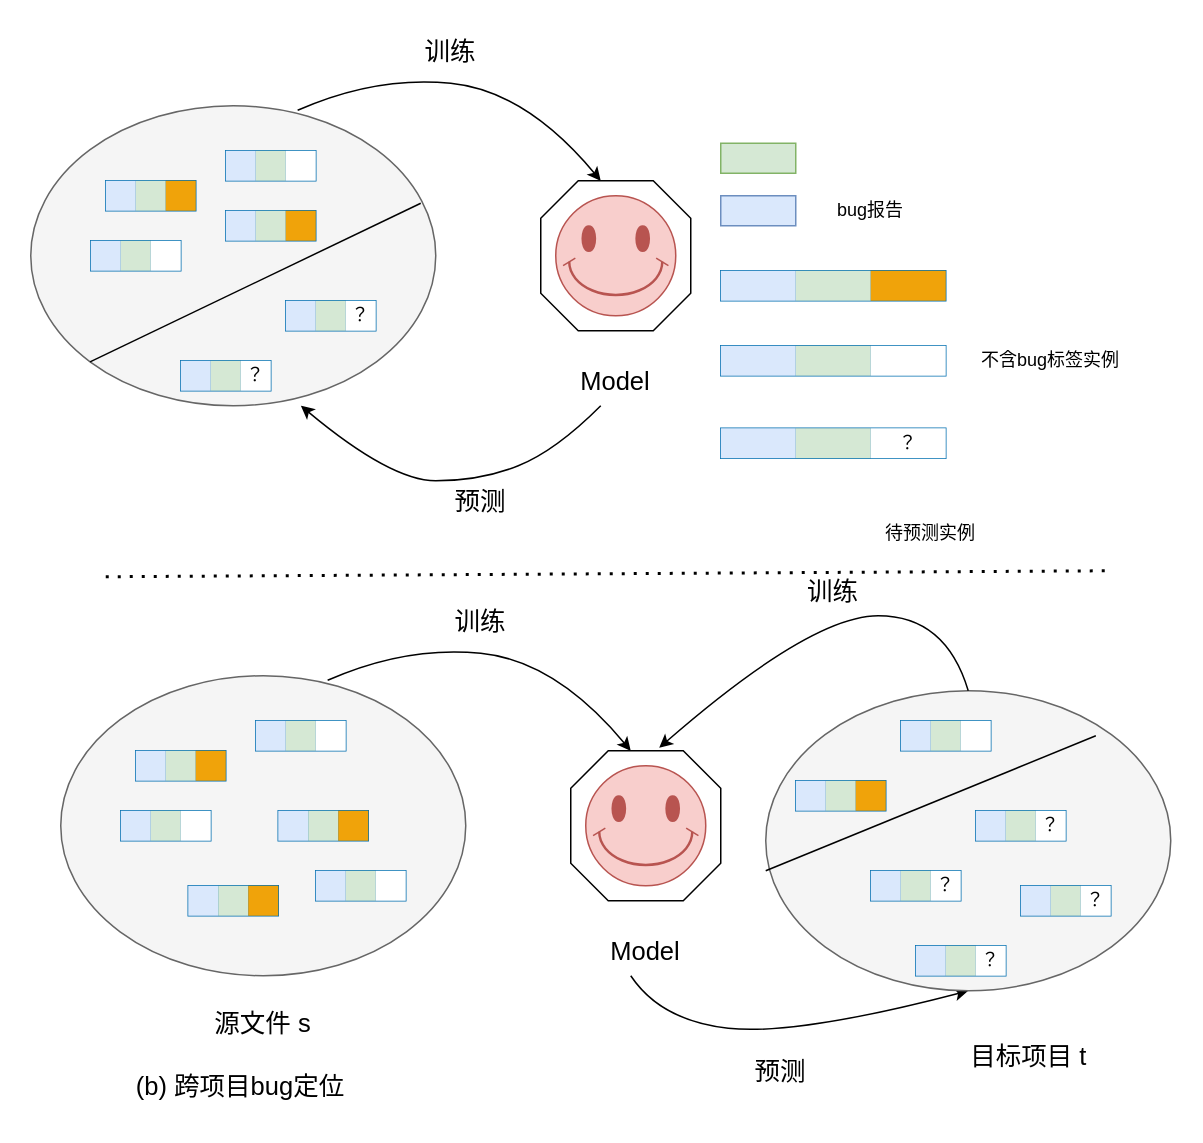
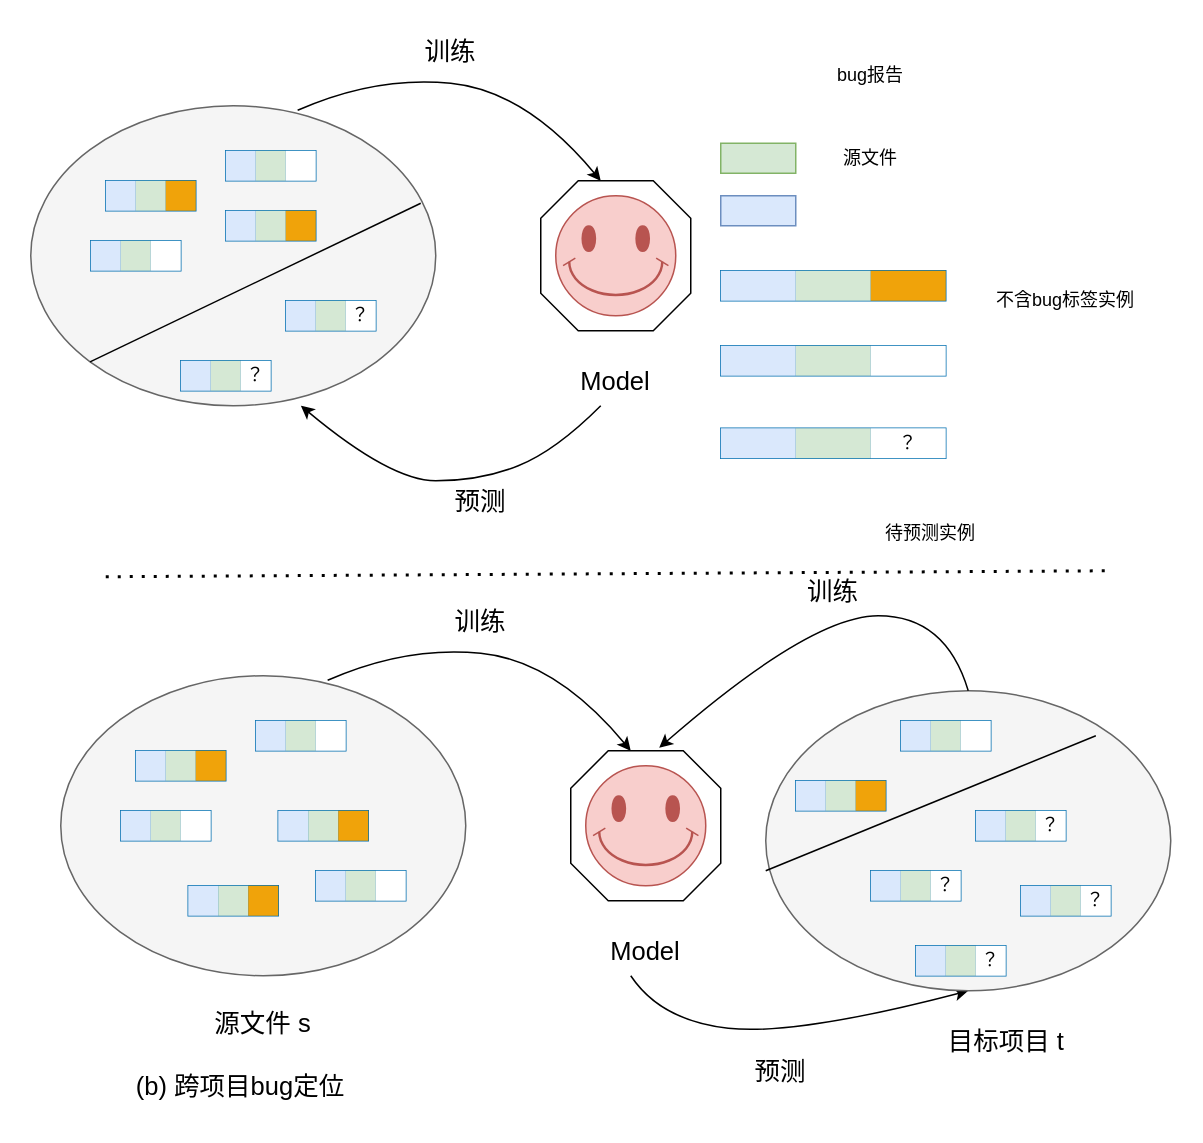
none -> (871, 158)
(871, 211) -> (871, 76)
(1051, 361) -> (1066, 301)
(1029, 1058) -> (1007, 1043)
